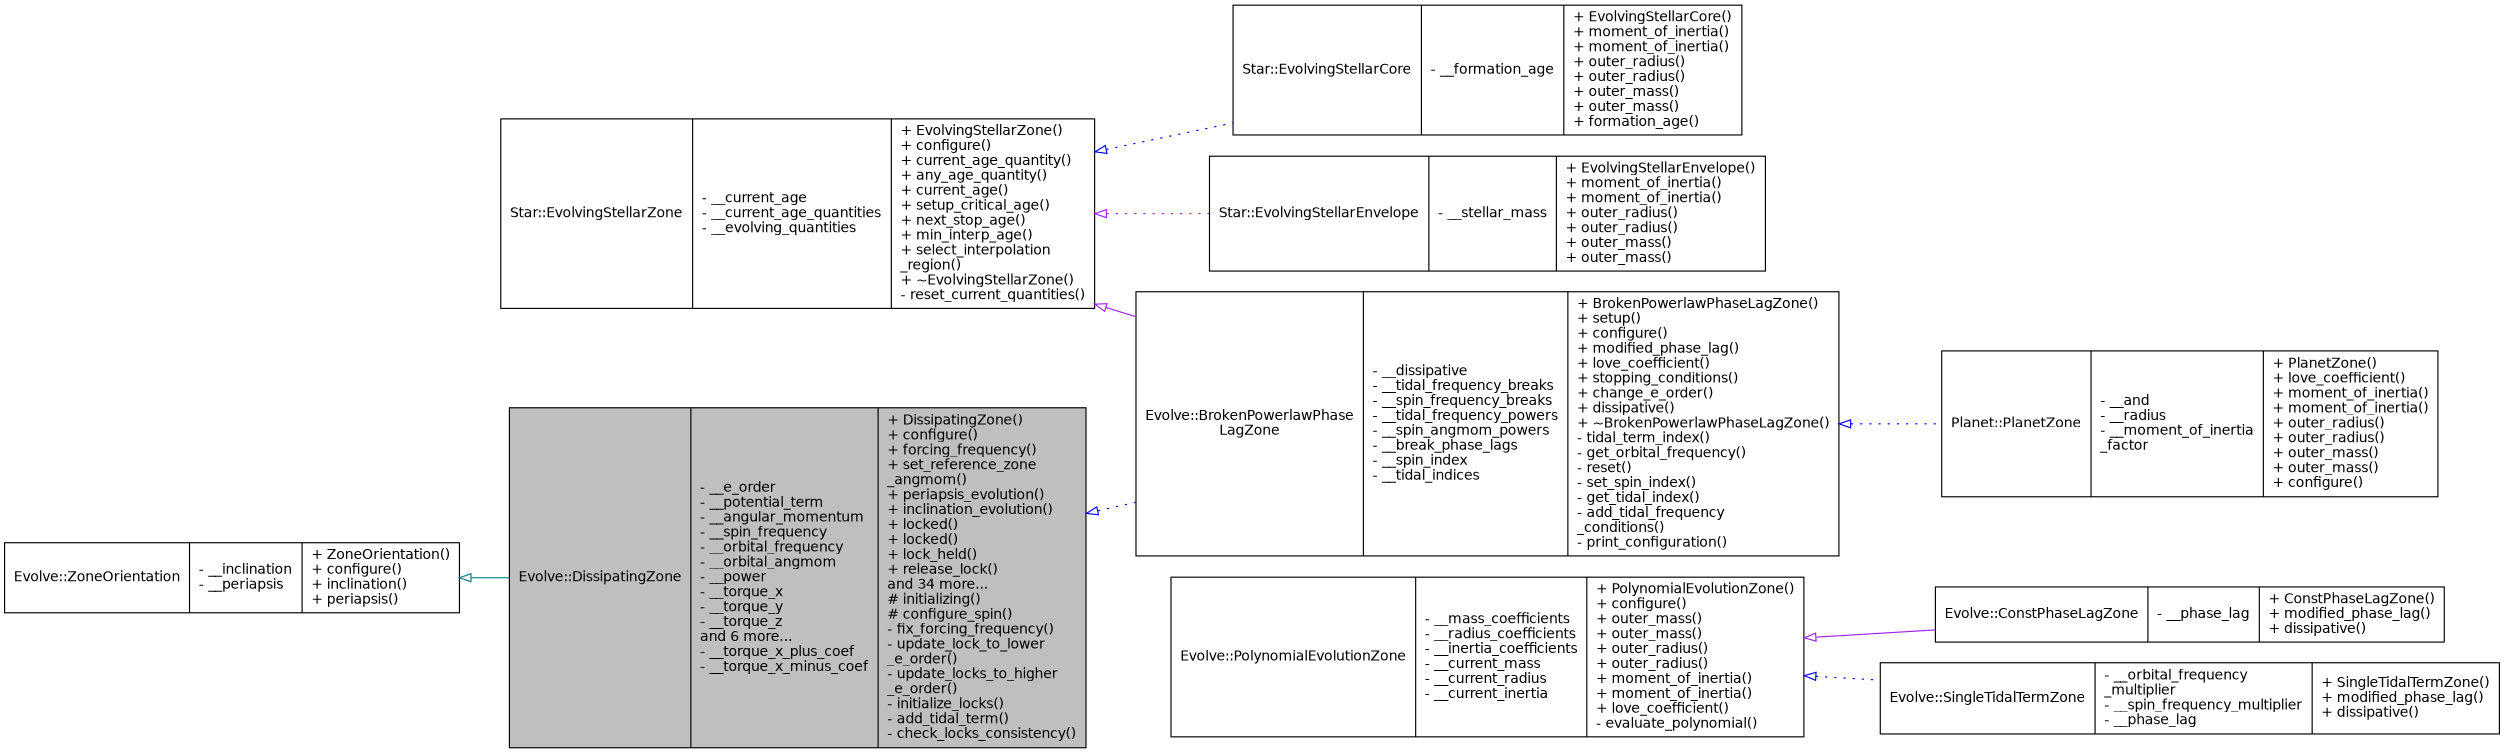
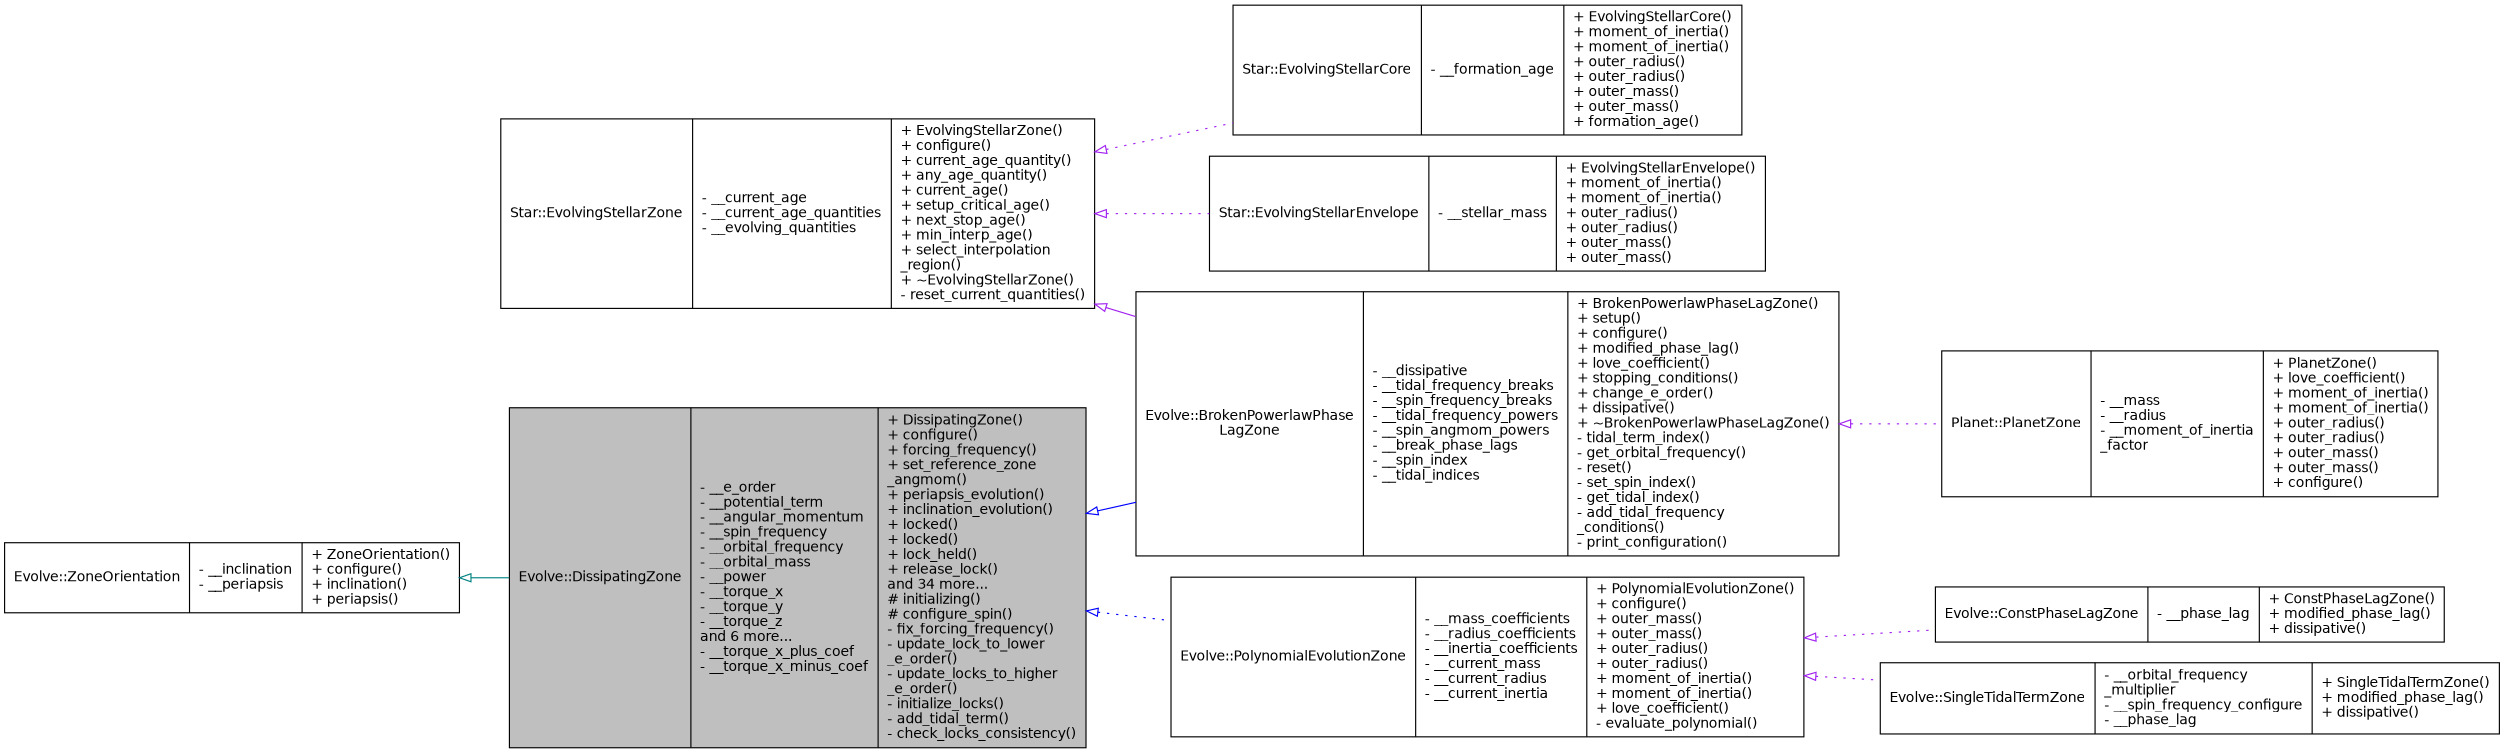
(1170, 136) -> (1170, 136)
(2125, 401) -> (2130, 401)
(1896, 424) -> (1896, 424)
(1117, 507) -> (1117, 507)
(768, 562) -> (756, 562)
none -> (1134, 616)
(1876, 633) -> (1876, 633)
(1848, 678) -> (1848, 678)
(2204, 705) -> (2204, 705)
